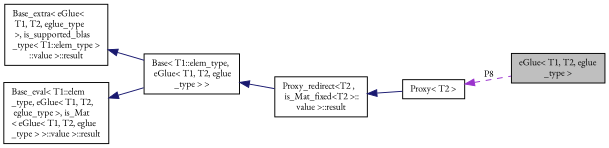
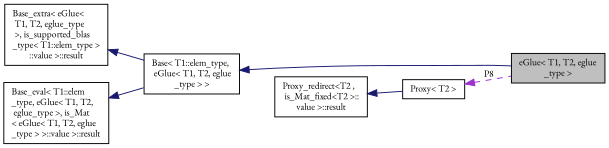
(262, 86) -> (380, 66)
